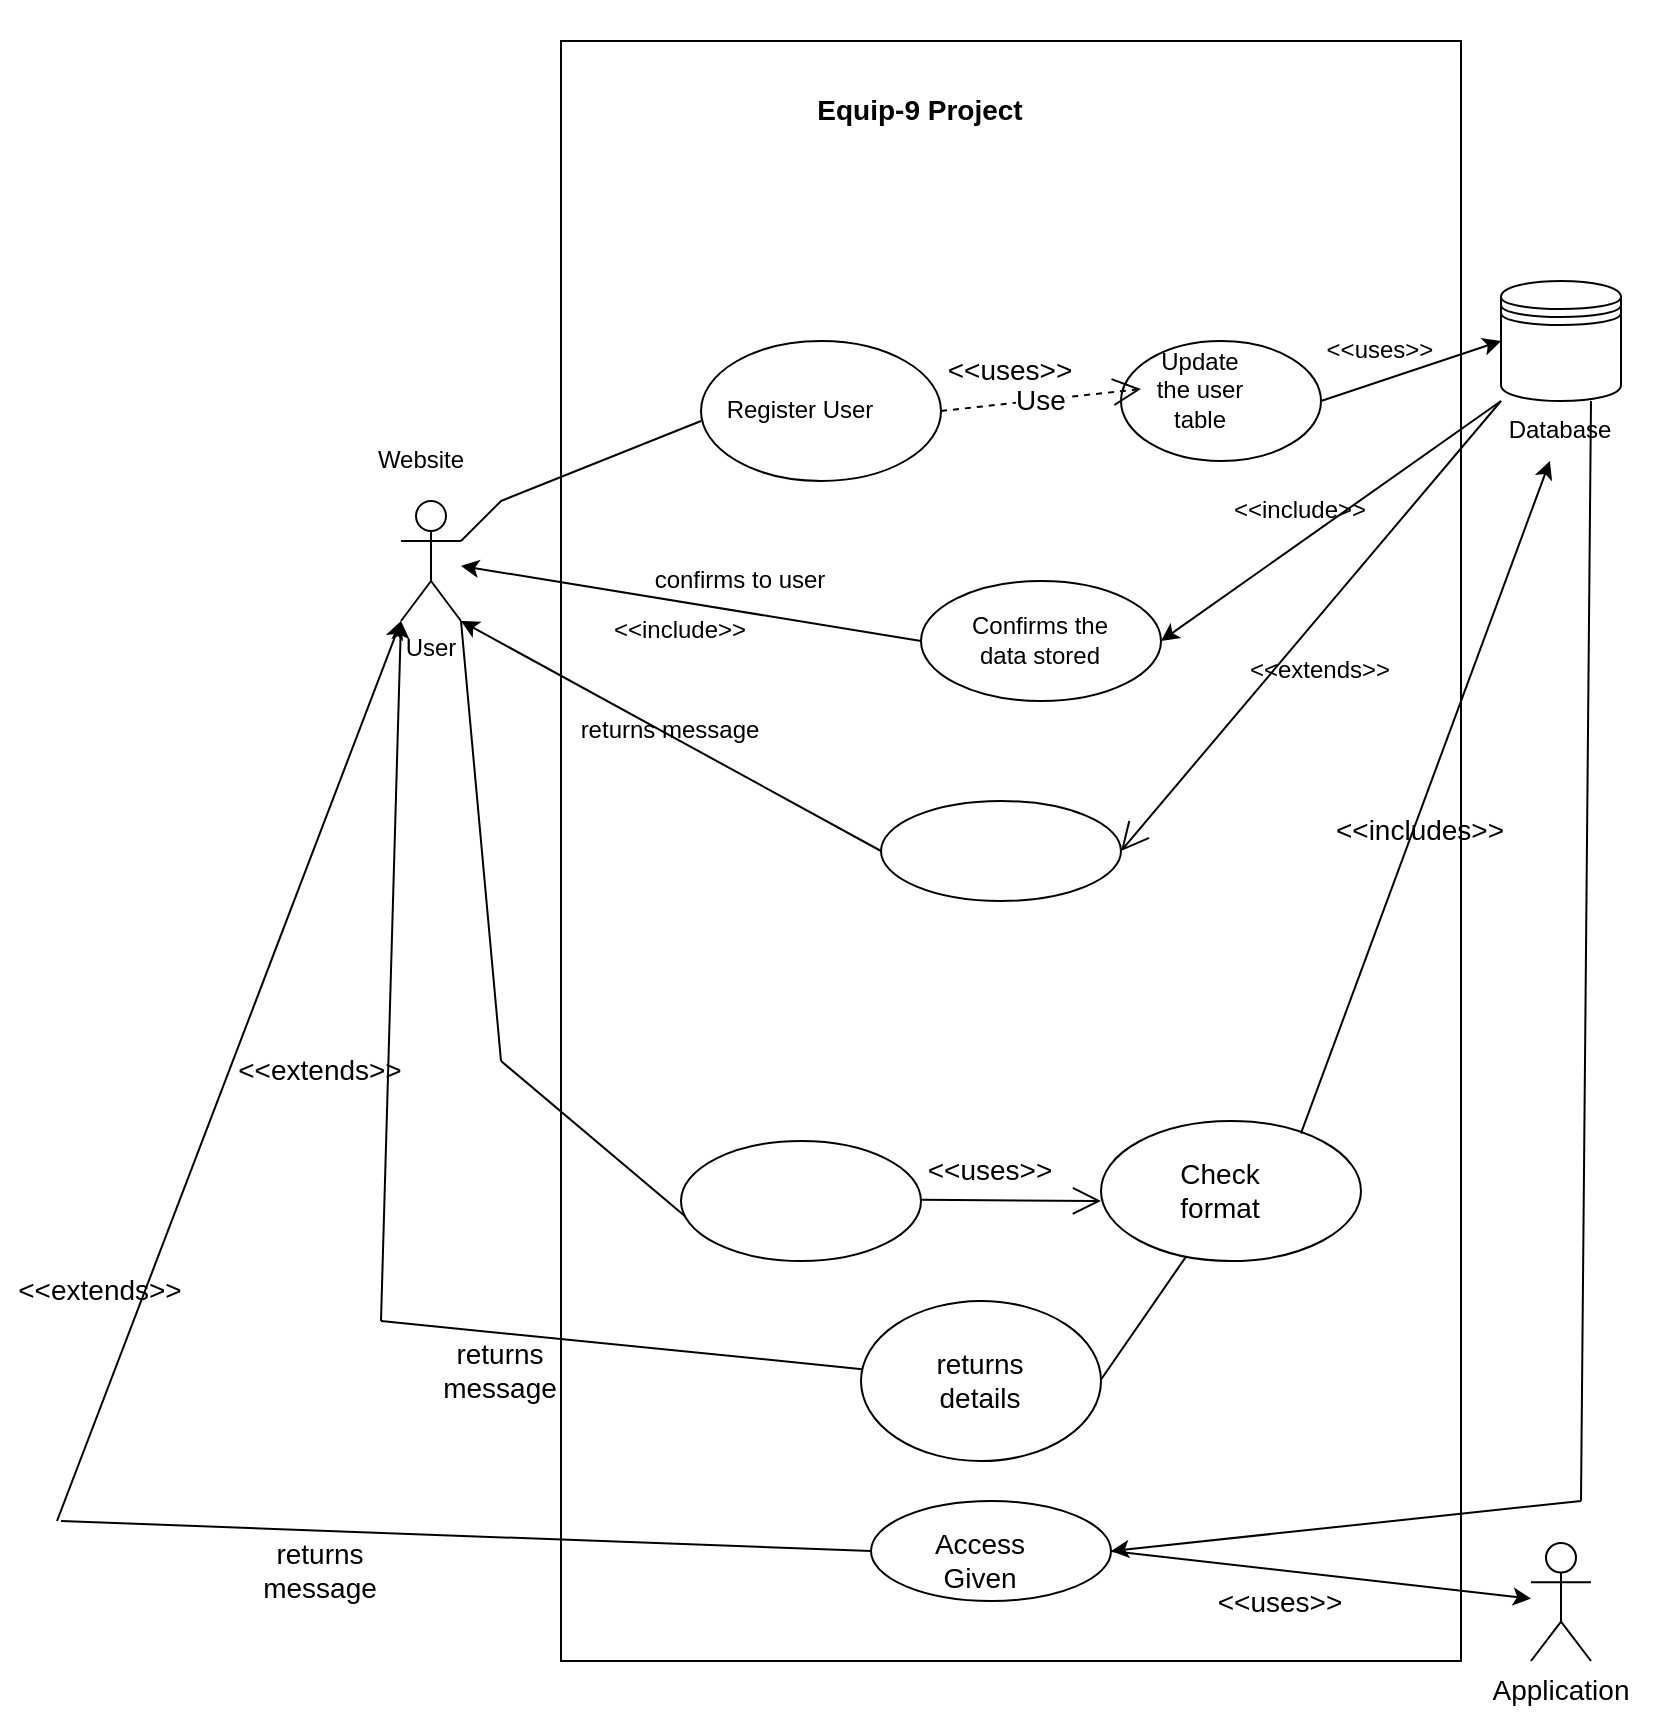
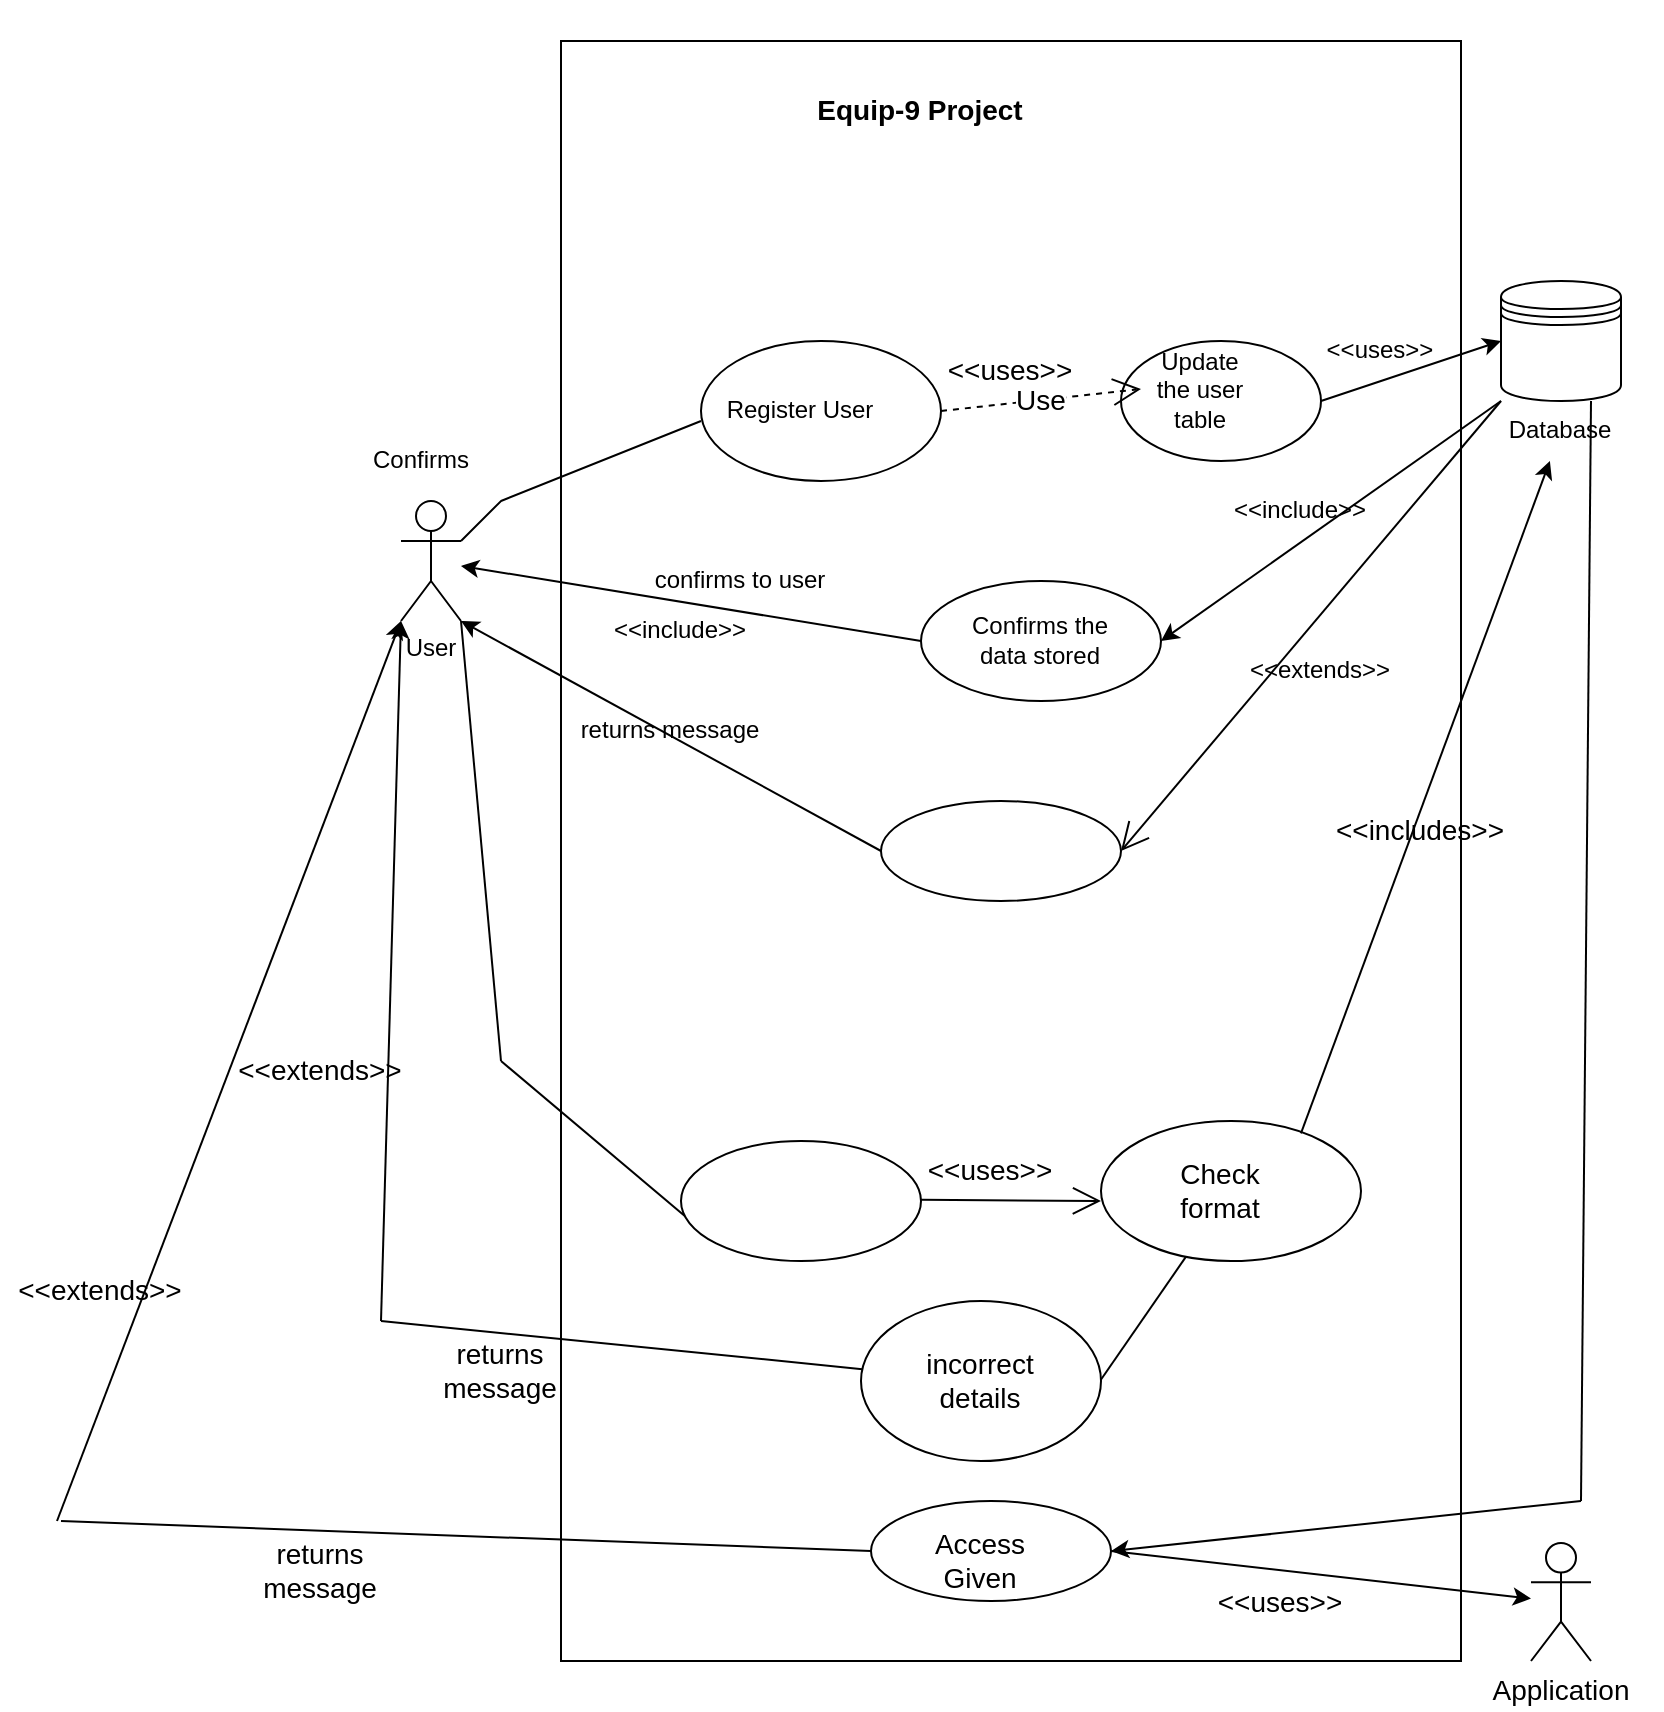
(422, 461) -> (422, 461)
(981, 1381) -> (981, 1381)
